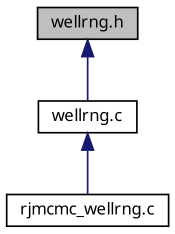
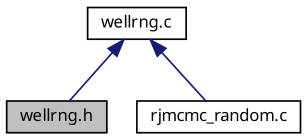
(88, 79) -> (91, 77)
(88, 210) -> (219, 117)
